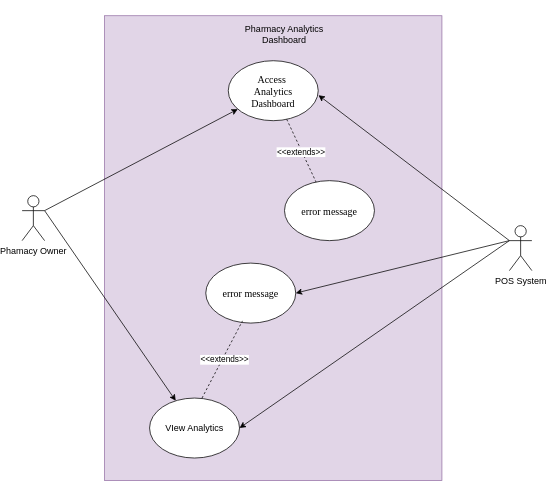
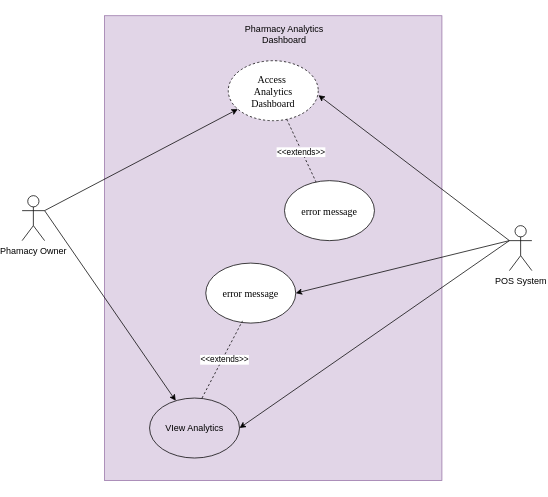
(273, 90) -> (273, 90)
(195, 428) -> (195, 428)
